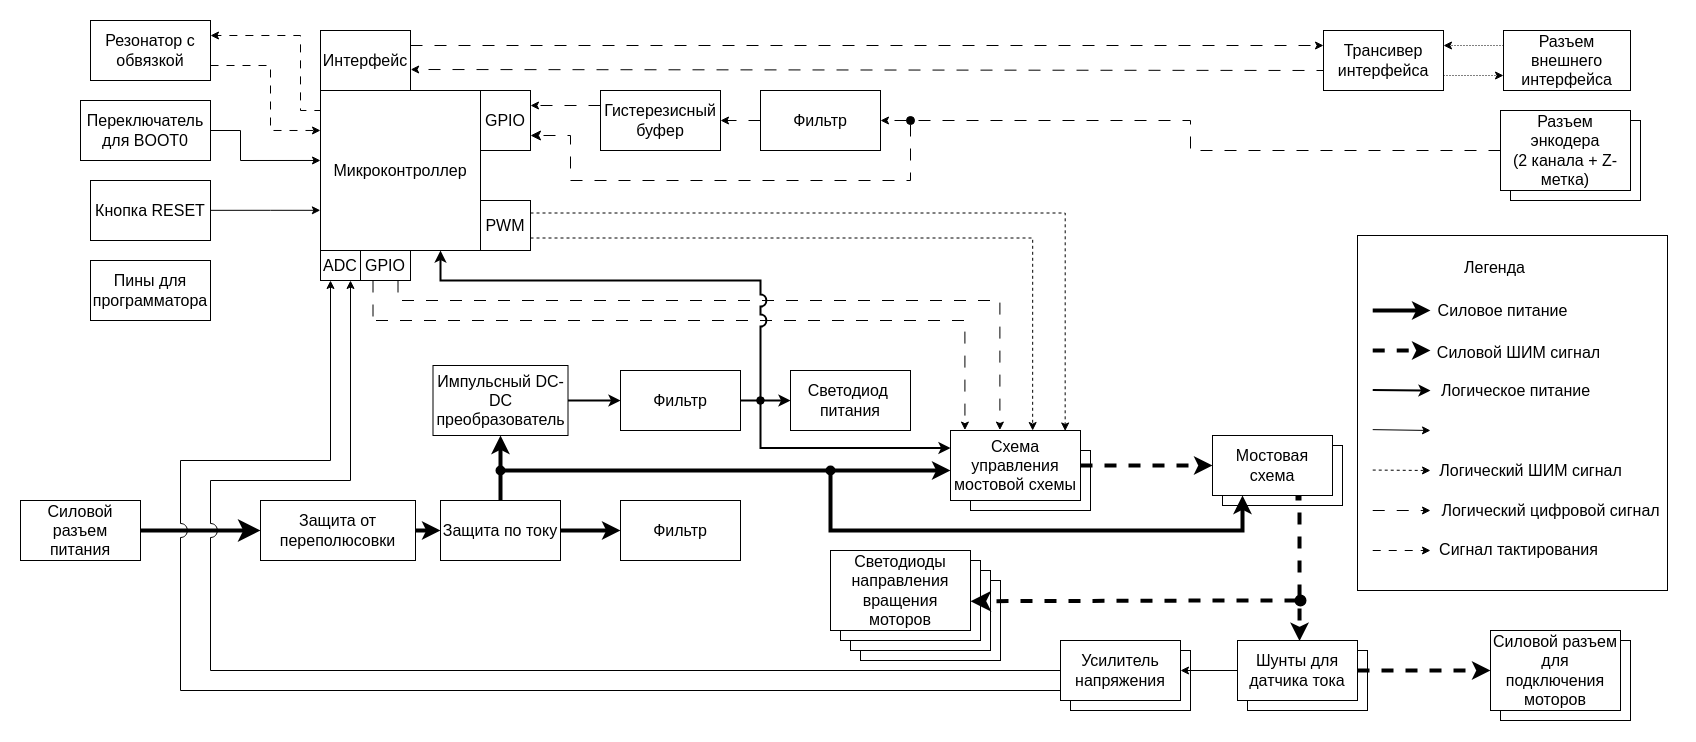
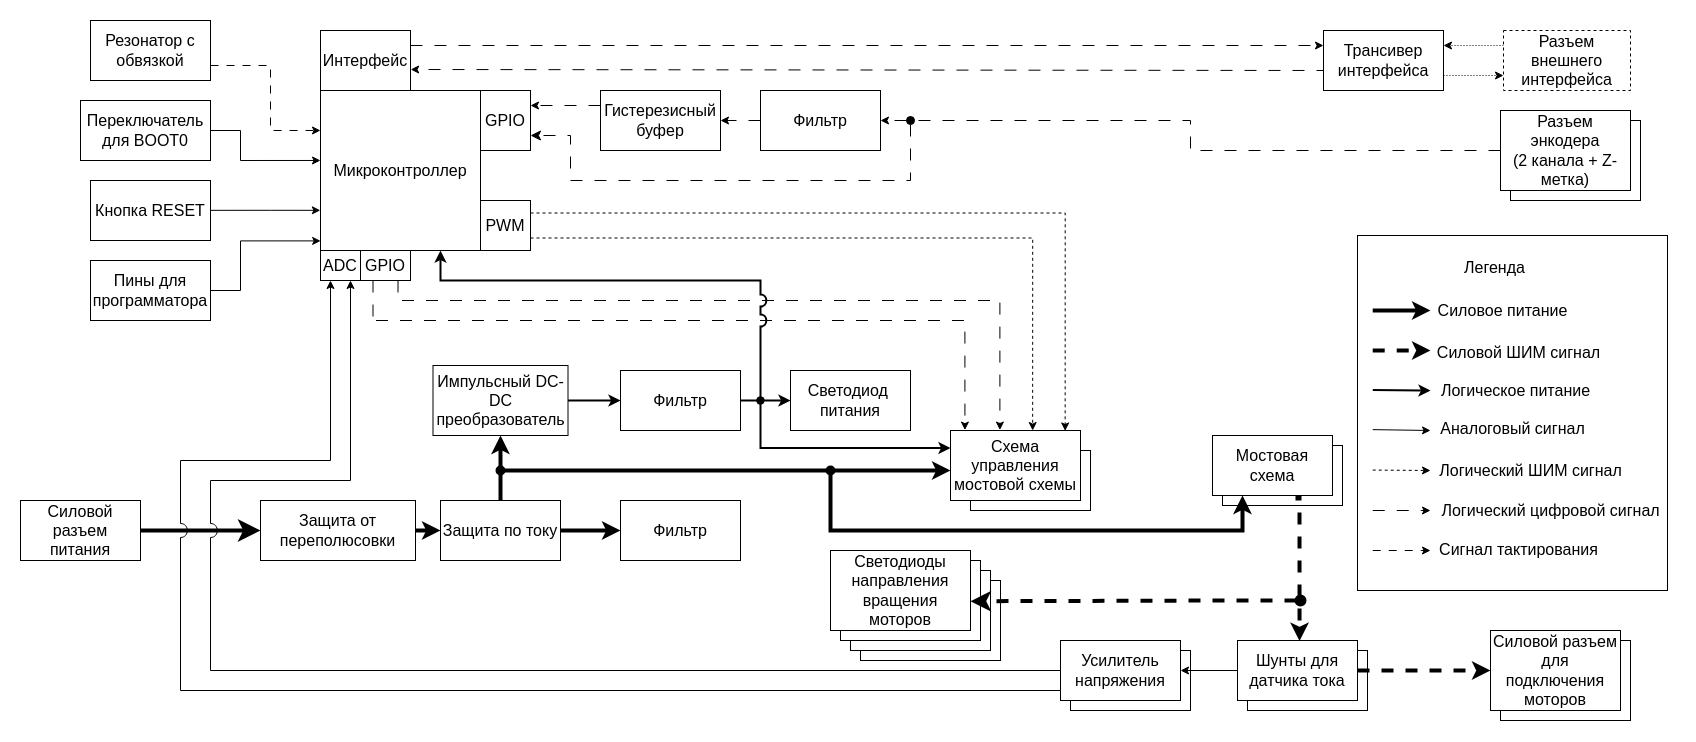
(301, 43) -> none
(1567, 61) -> (1567, 61)
none -> (241, 244)
none -> (1512, 428)
(1187, 466) -> none
